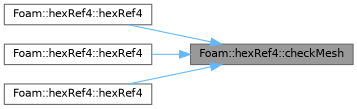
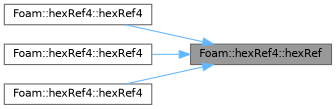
(272, 54) -> (261, 54)
